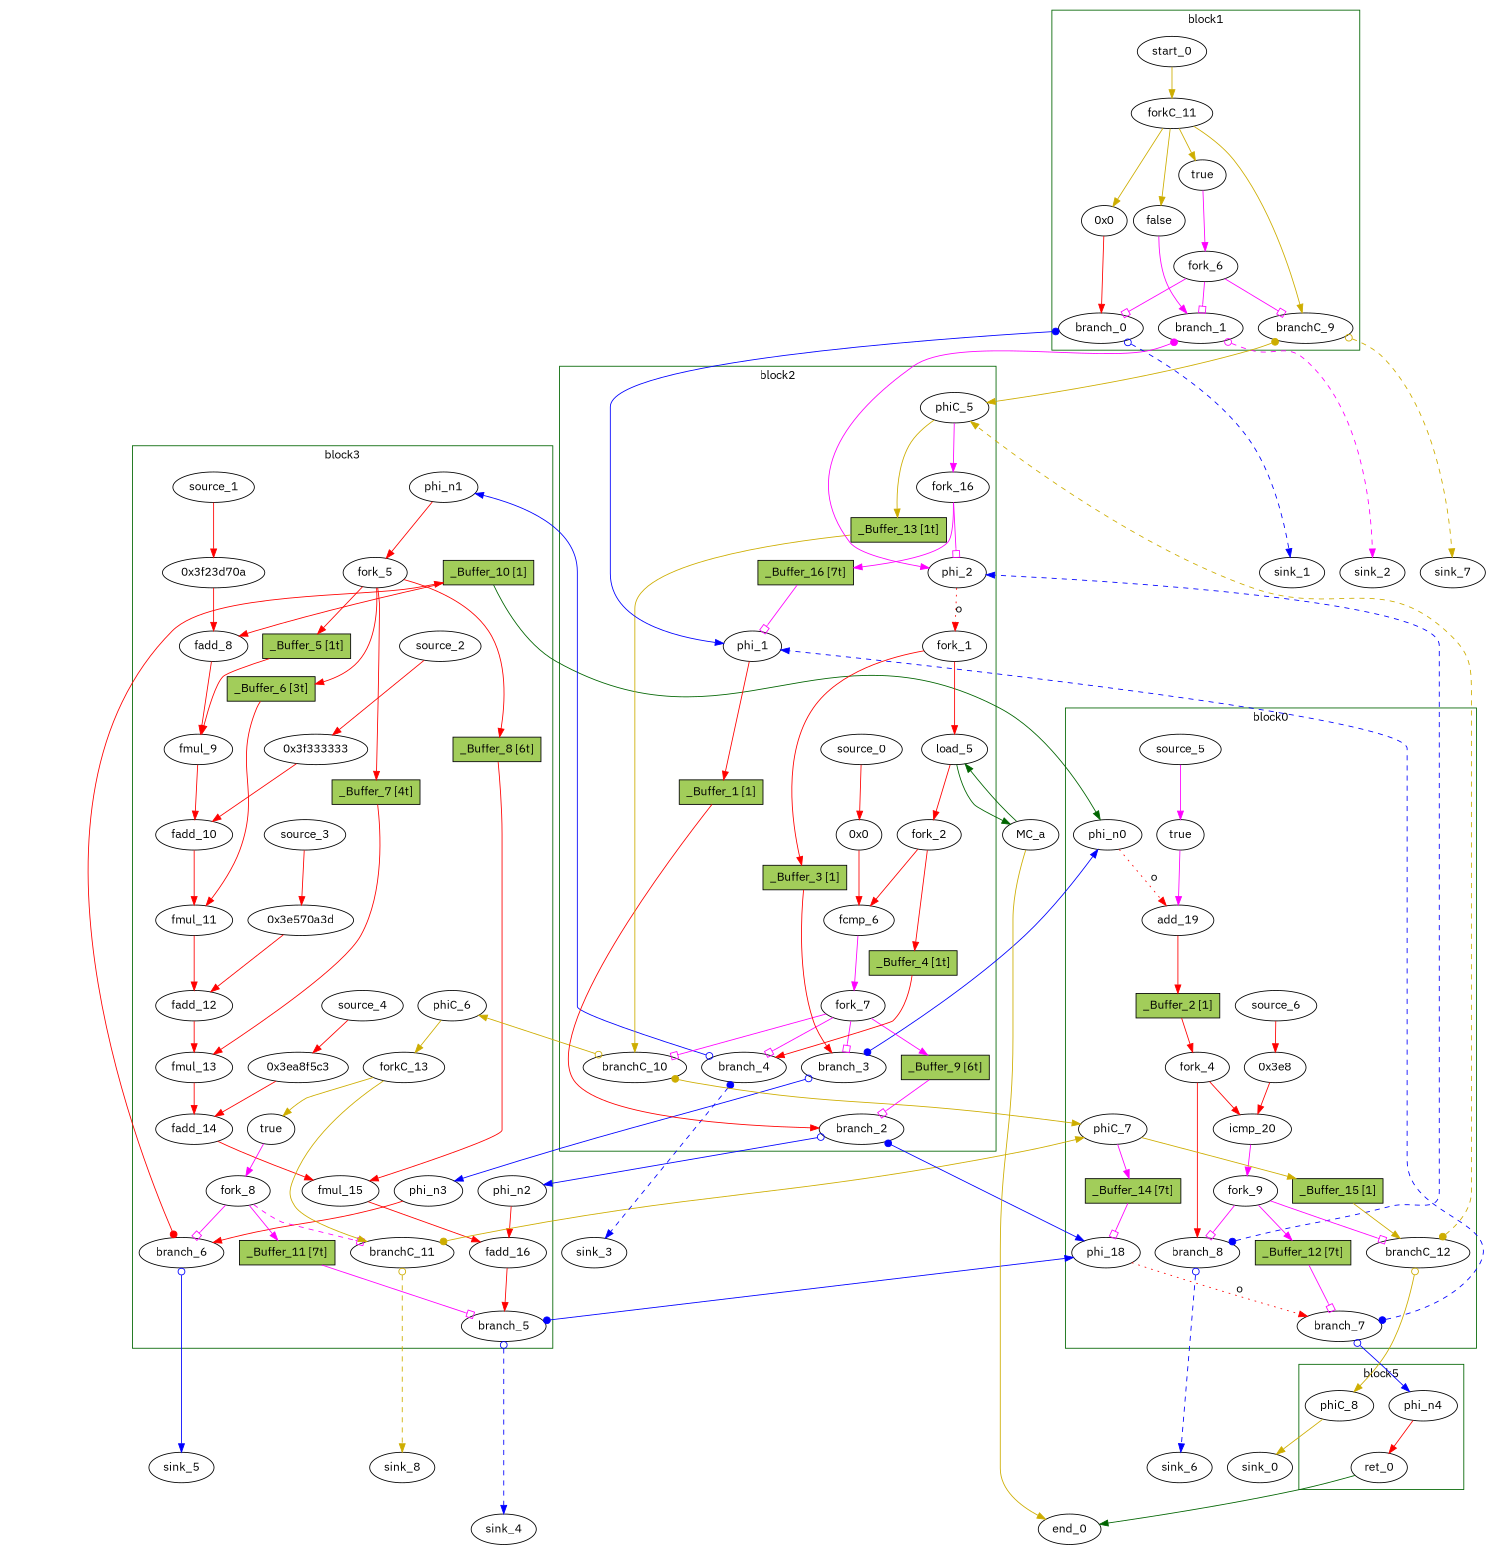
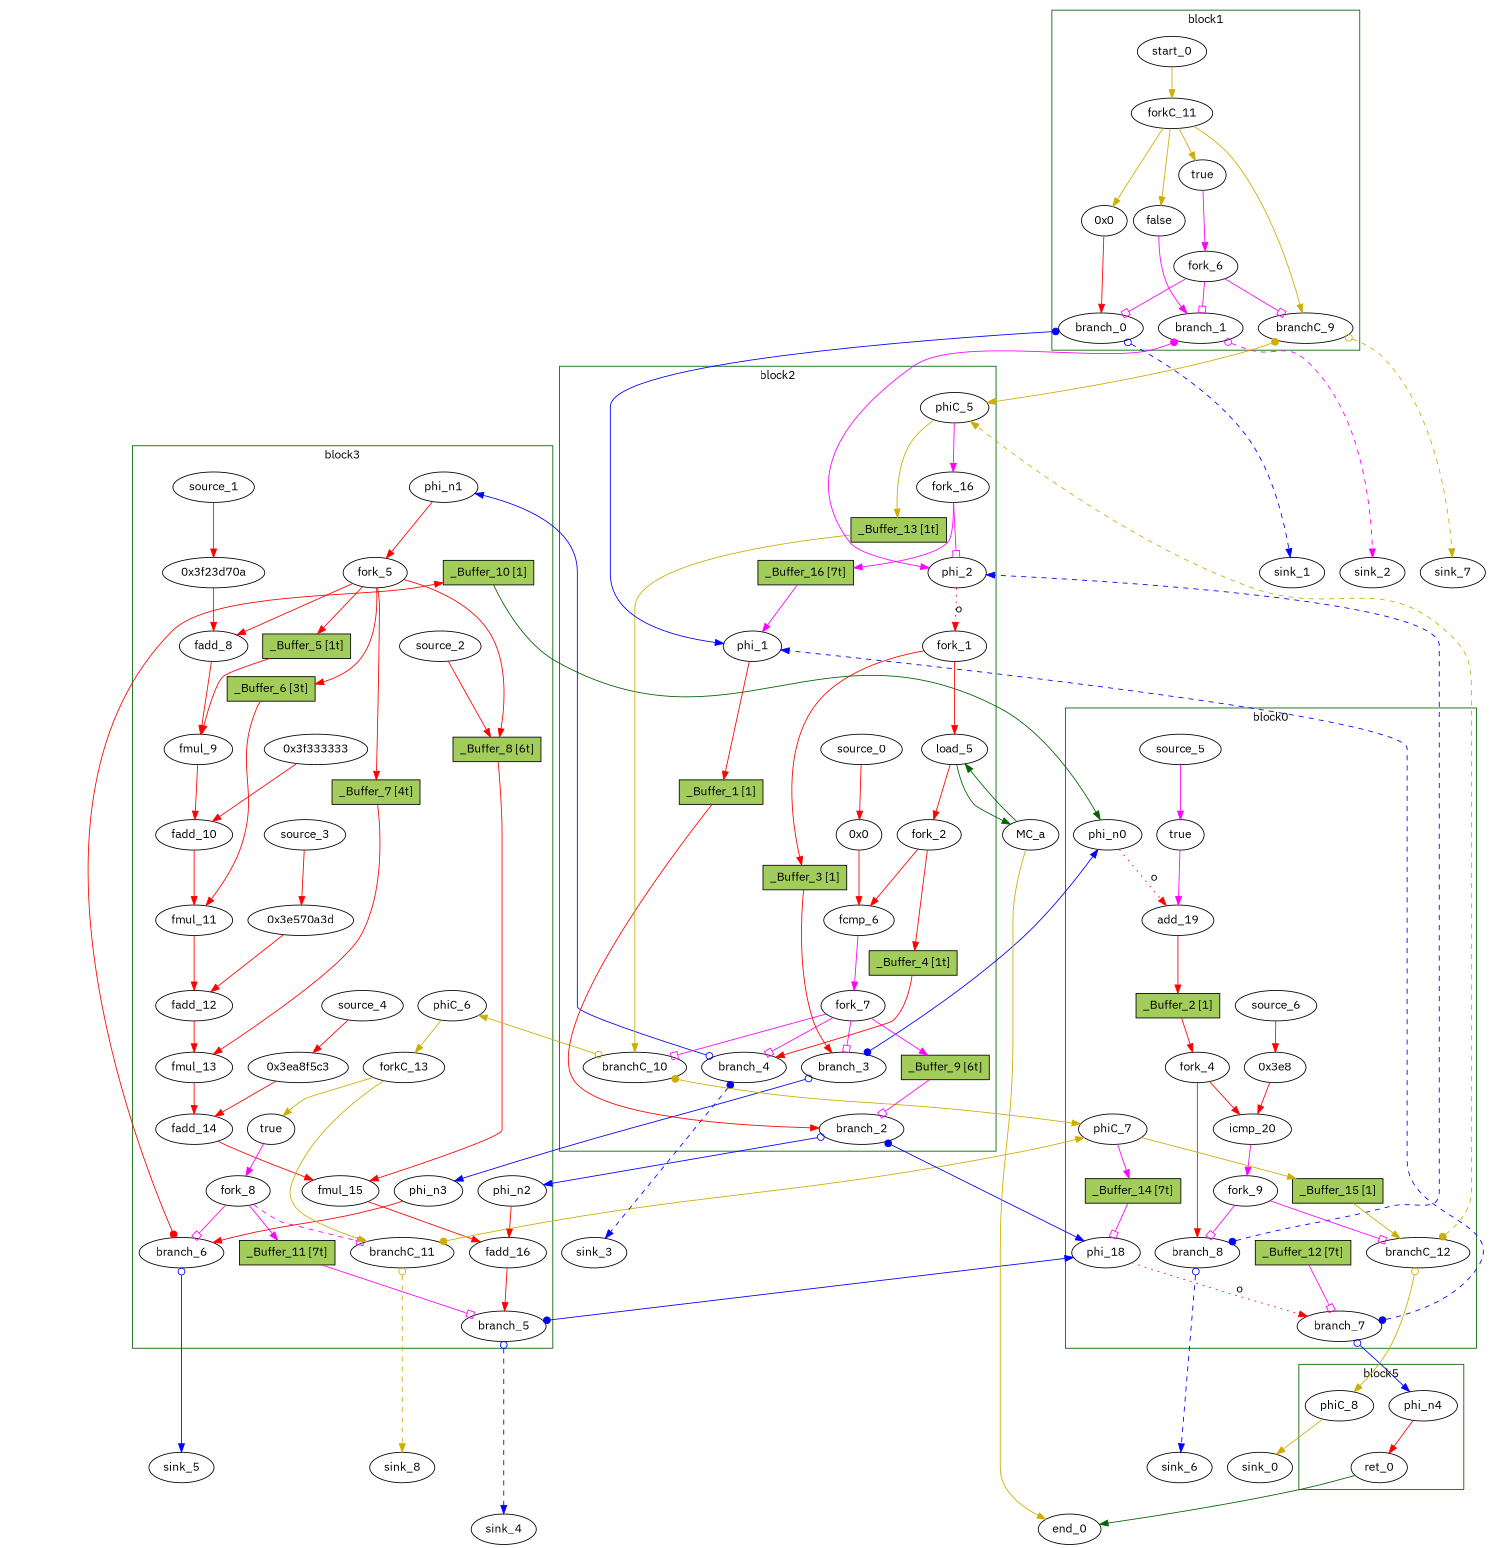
(355, 604) -> (299, 607)
(782, 605) -> (782, 605)
(384, 693) -> (467, 695)
(1272, 1219) -> none
